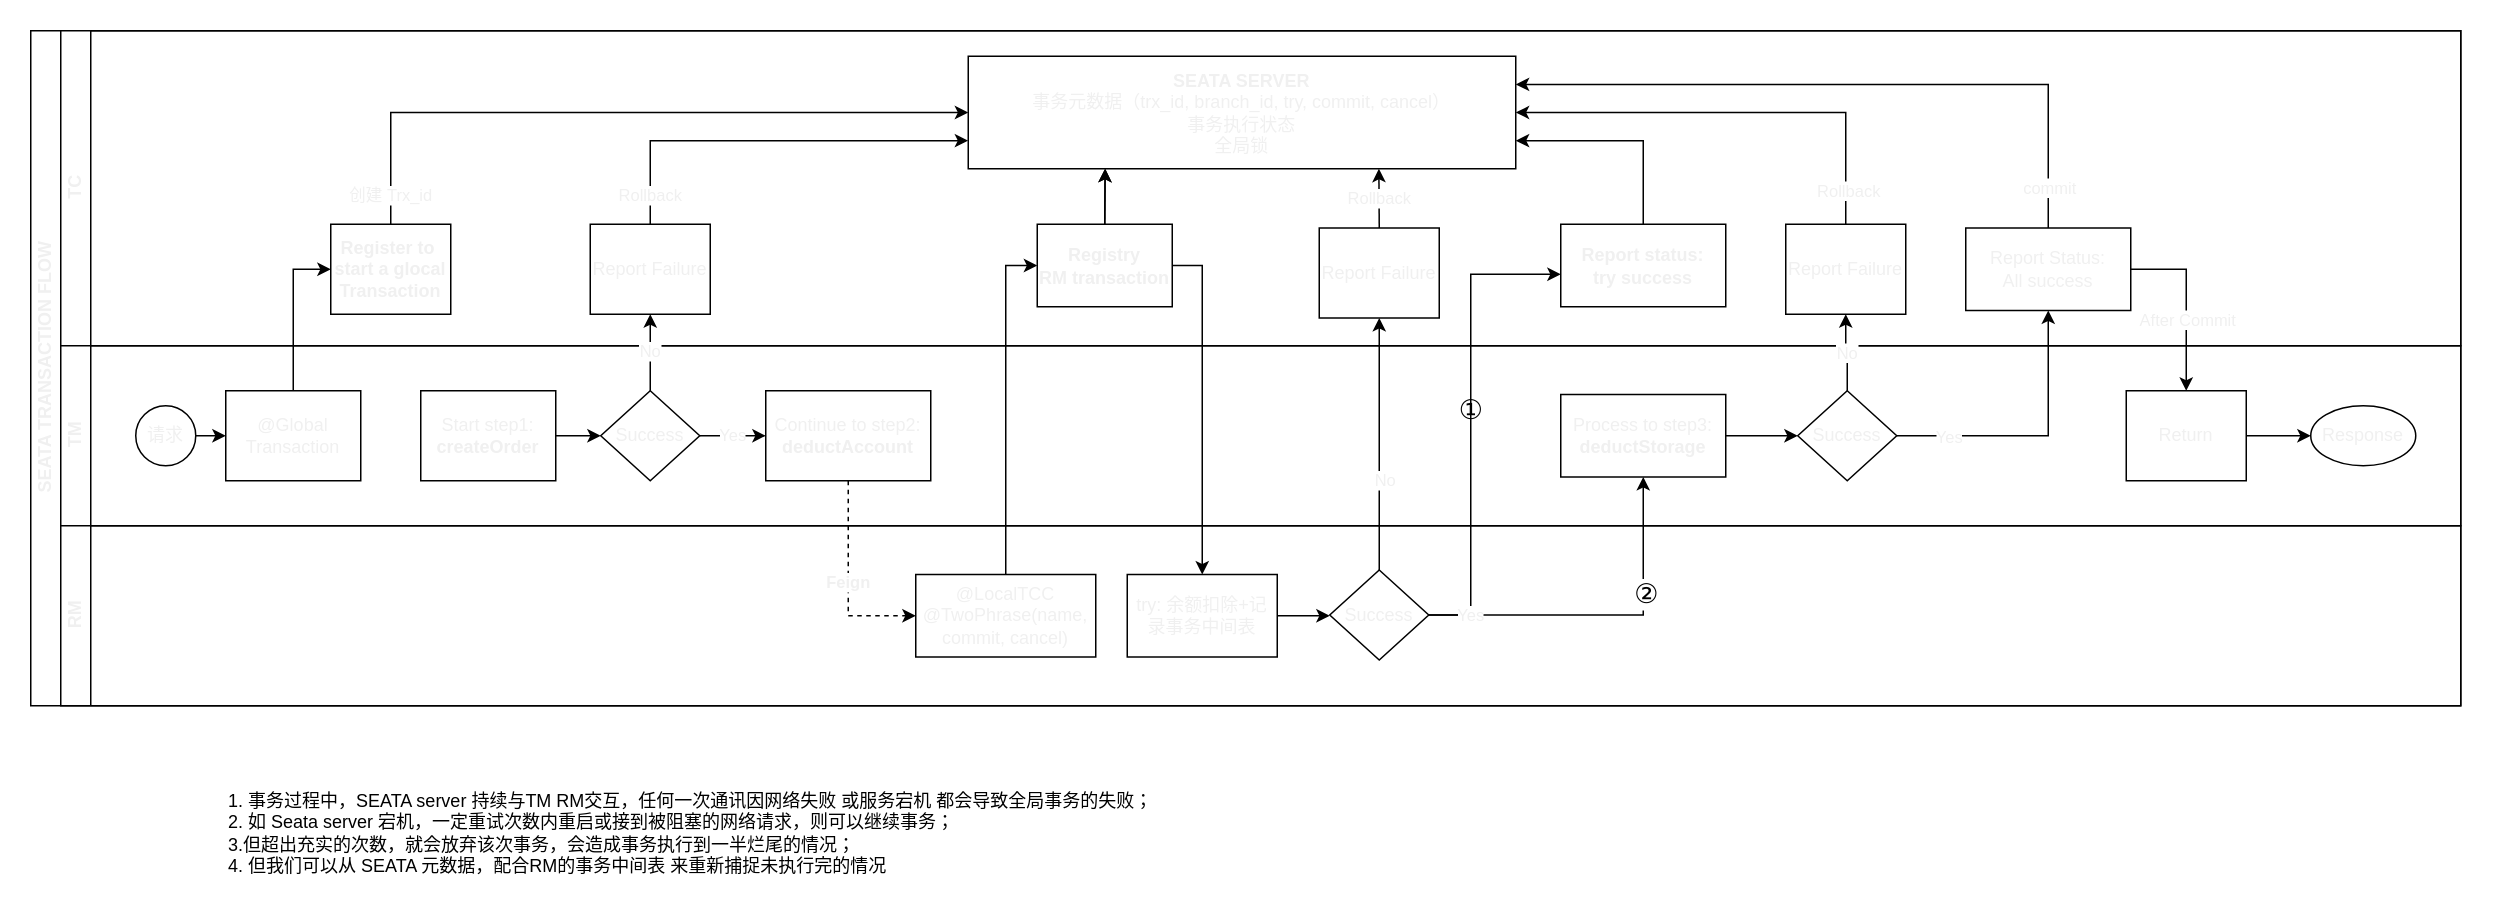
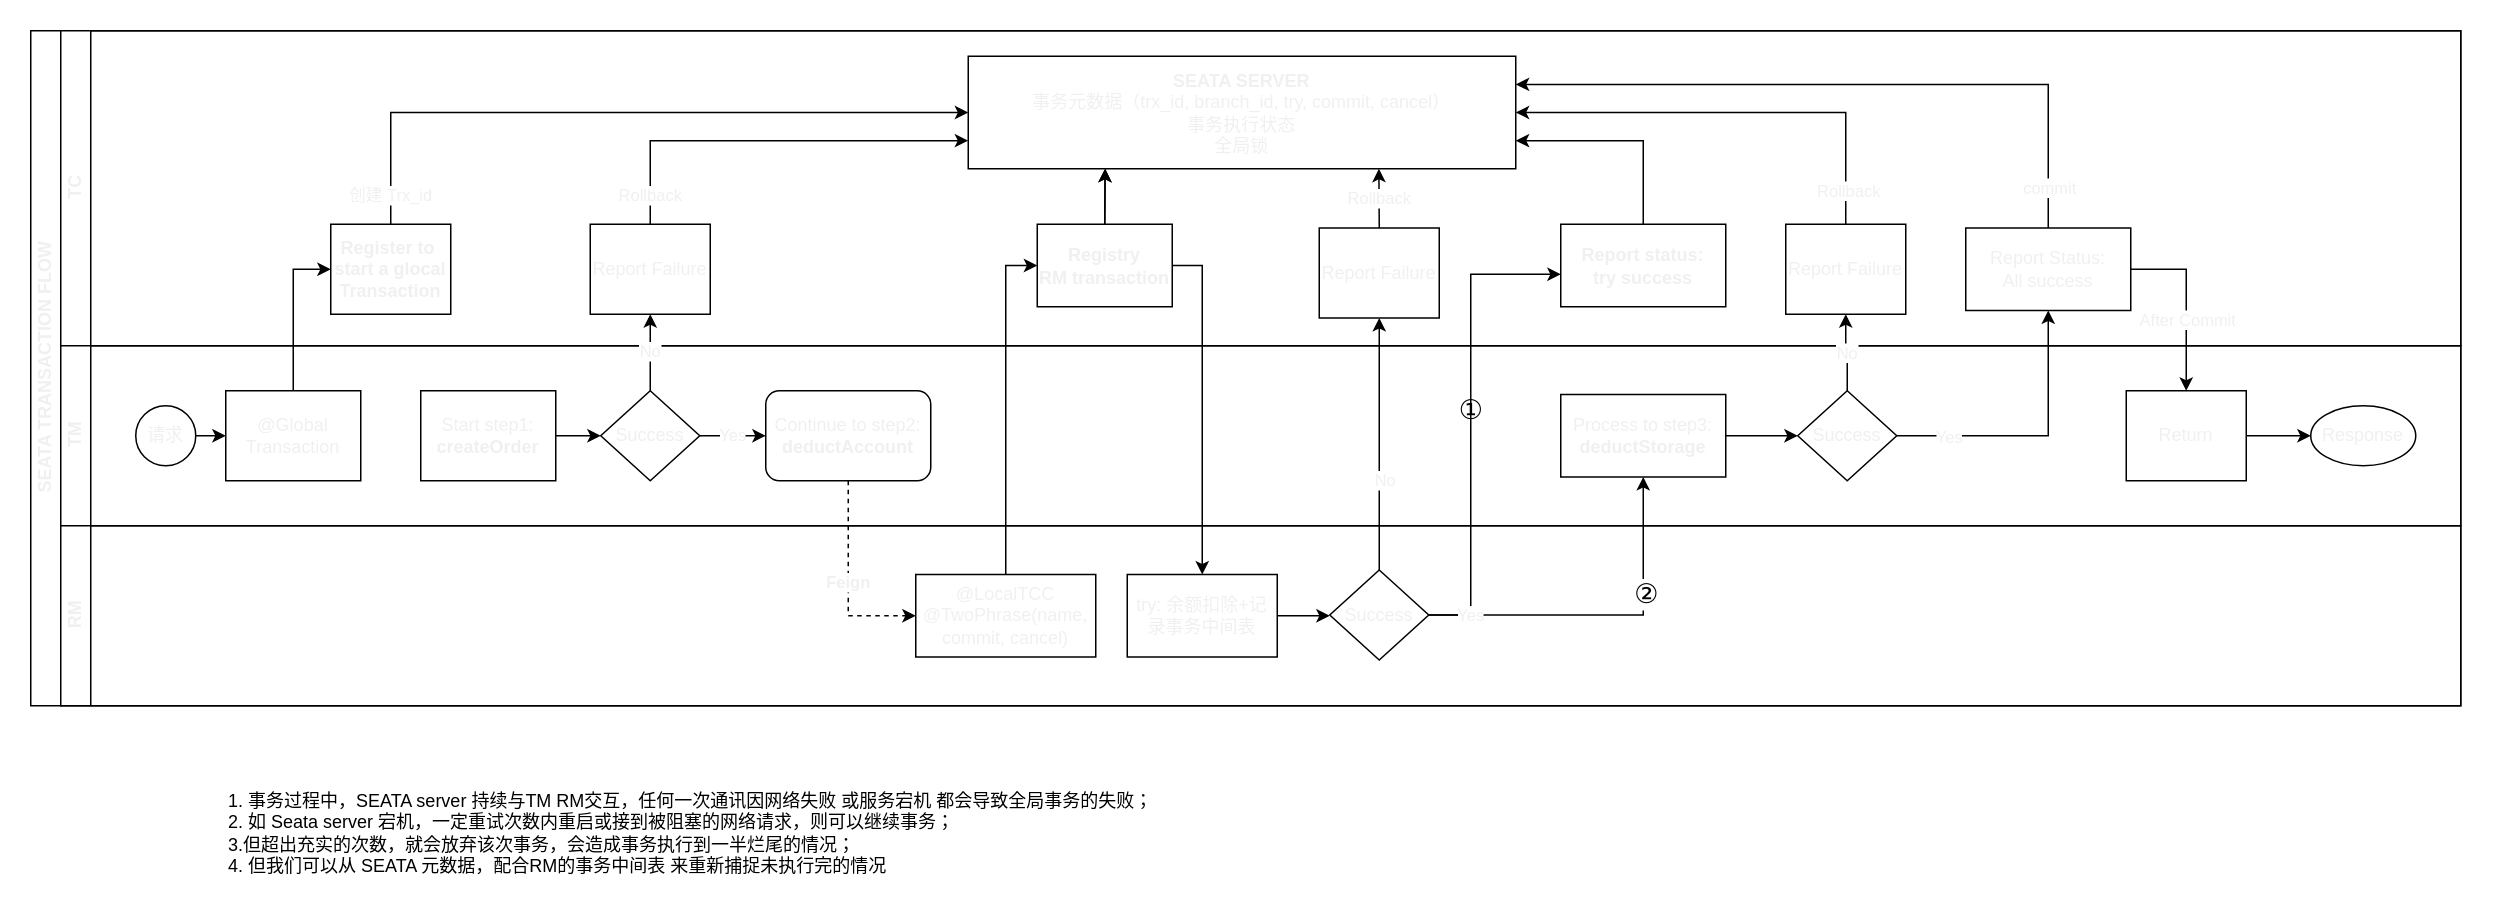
(848, 436) -> (848, 436)
